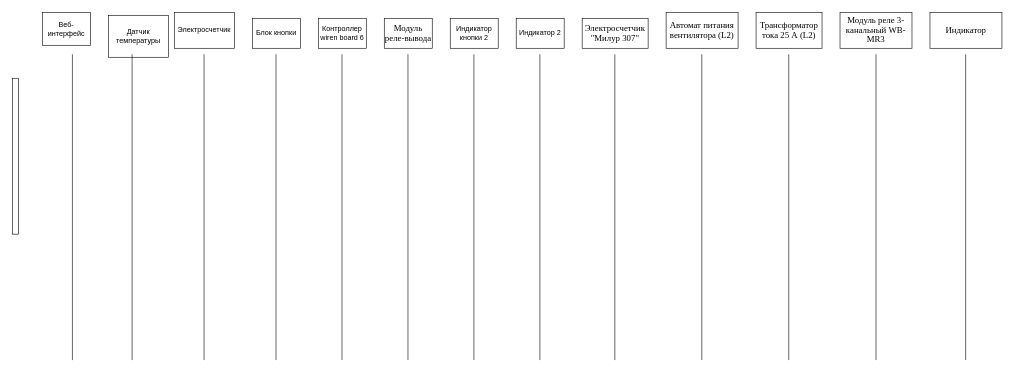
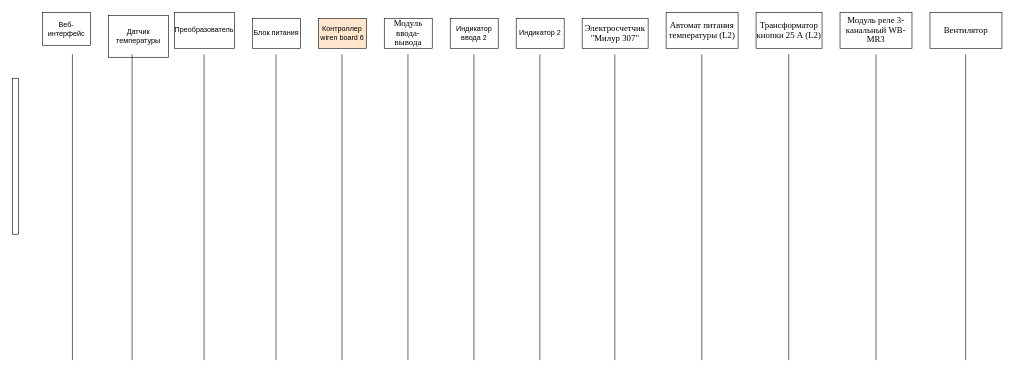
(204, 30) -> (204, 30)
(702, 30) -> (702, 30)
(789, 30) -> (789, 30)
(966, 30) -> (966, 30)
(276, 33) -> (276, 33)
(342, 33) -> (342, 33)
(408, 33) -> (408, 33)
(474, 33) -> (474, 33)
